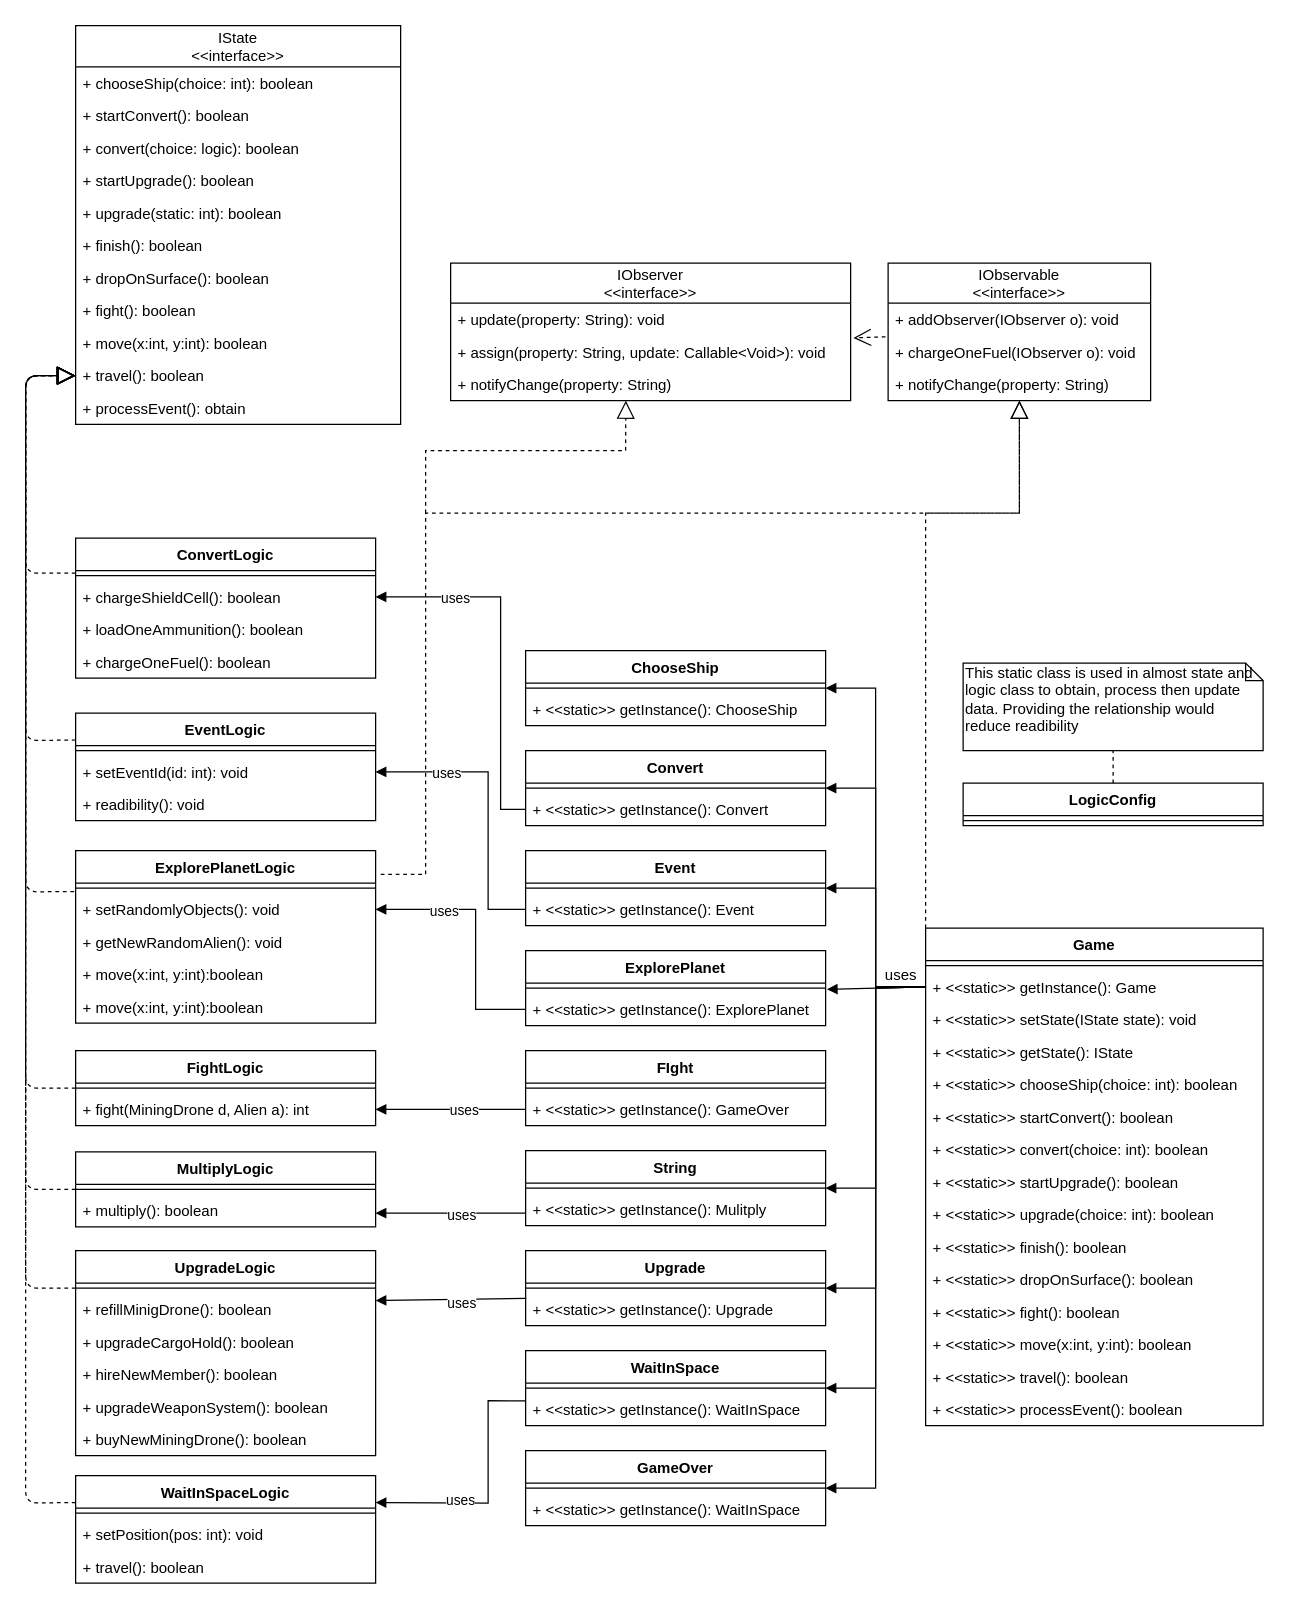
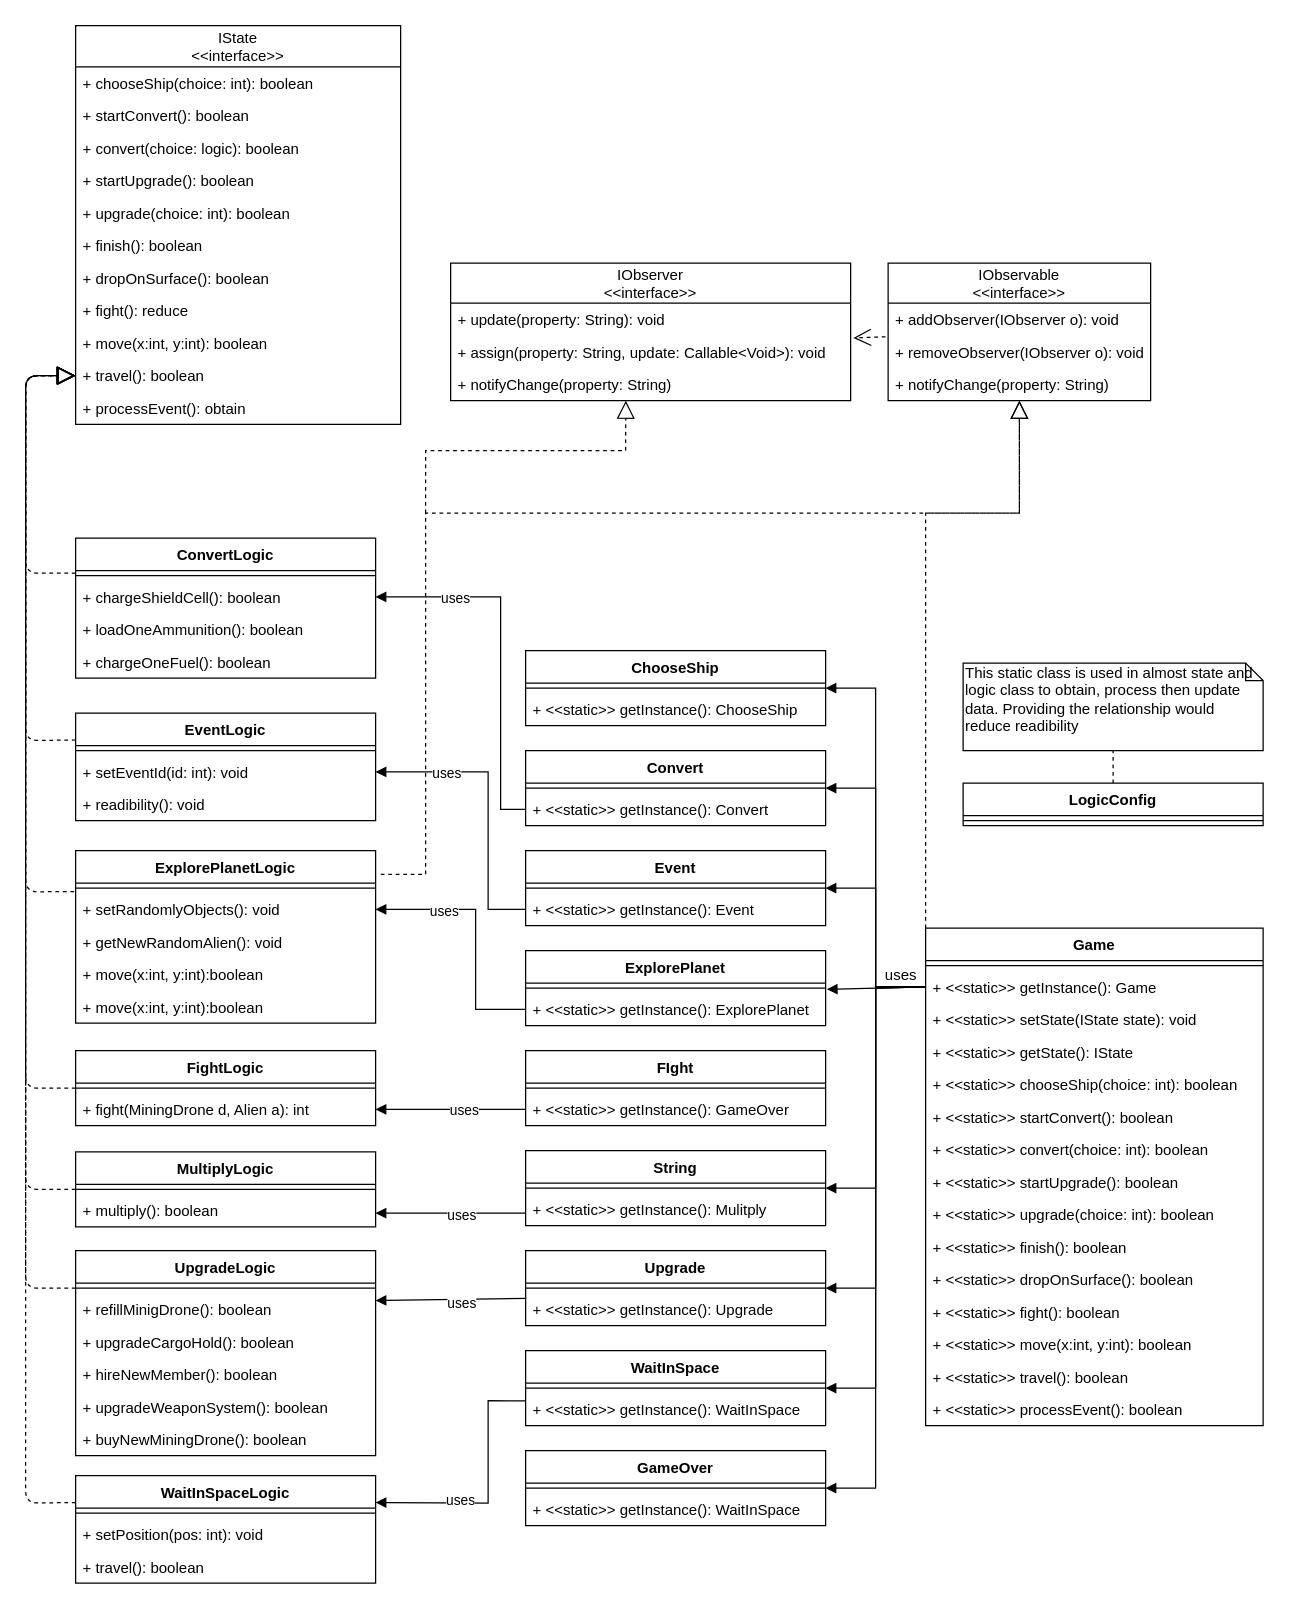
(197, 214) -> (197, 214)
(148, 311) -> (146, 311)
(1026, 353) -> (1032, 353)
